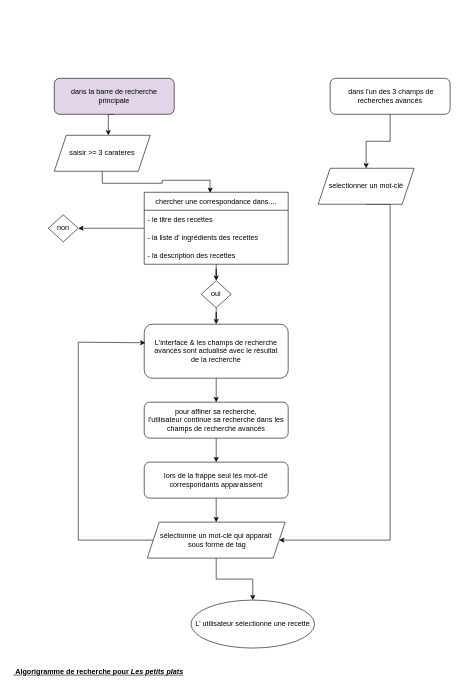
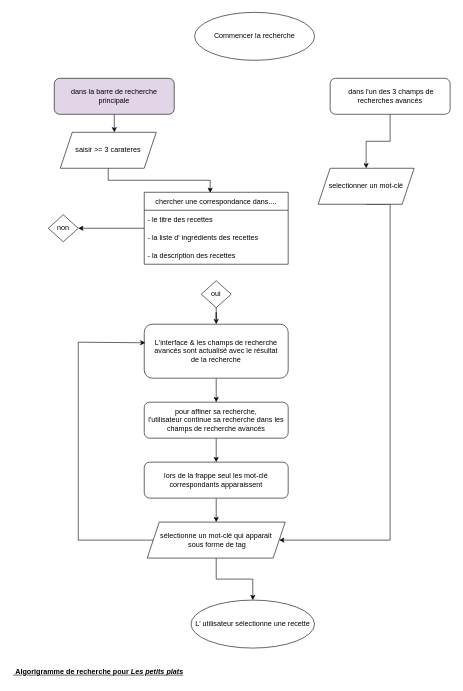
none -> (255, 36)
(102, 153) -> (108, 150)
(216, 274) -> none
